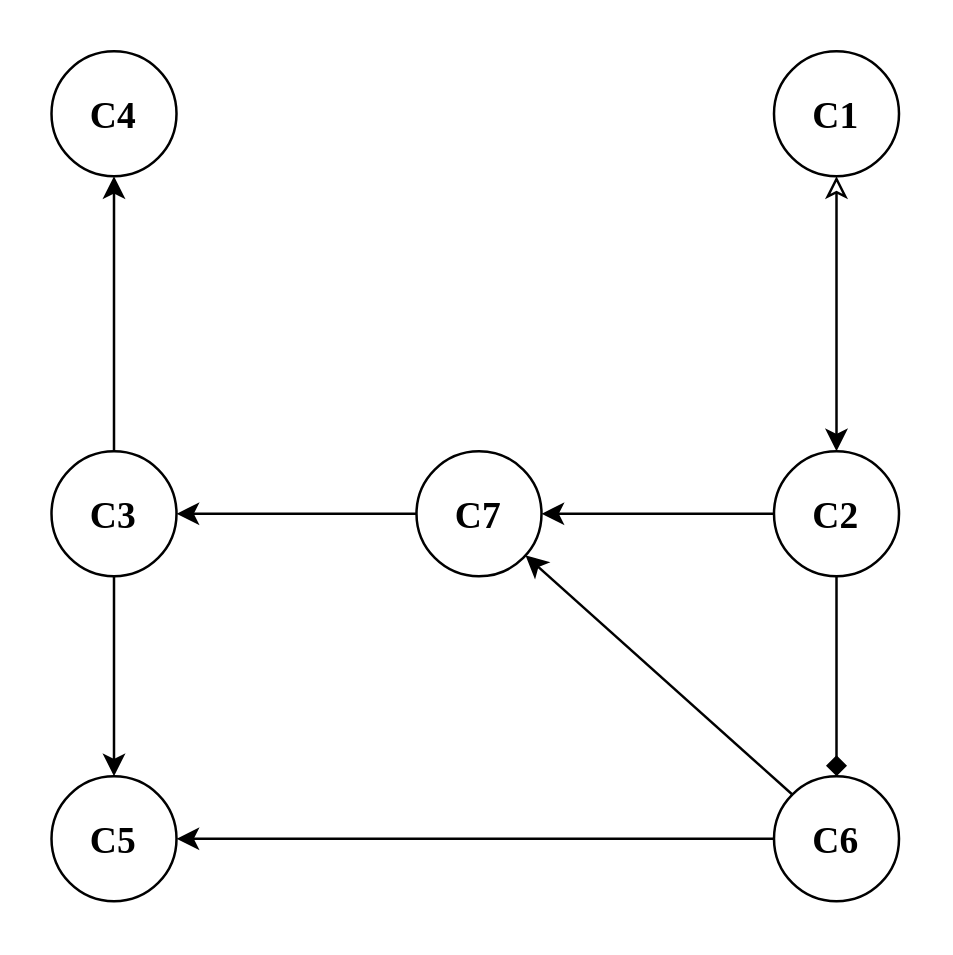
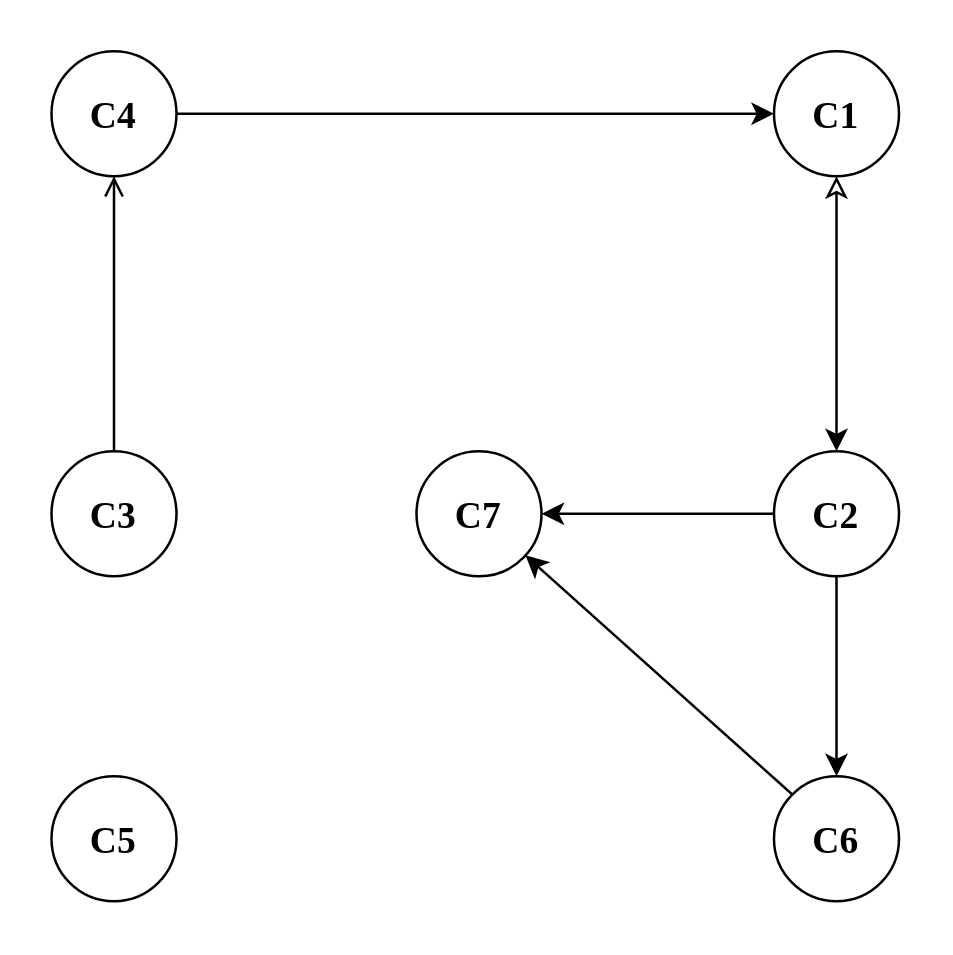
none -> (468, 114)
(114, 194) -> (114, 190)
(304, 514) -> none
(114, 670) -> none
(836, 756) -> (836, 757)
(483, 839) -> none
